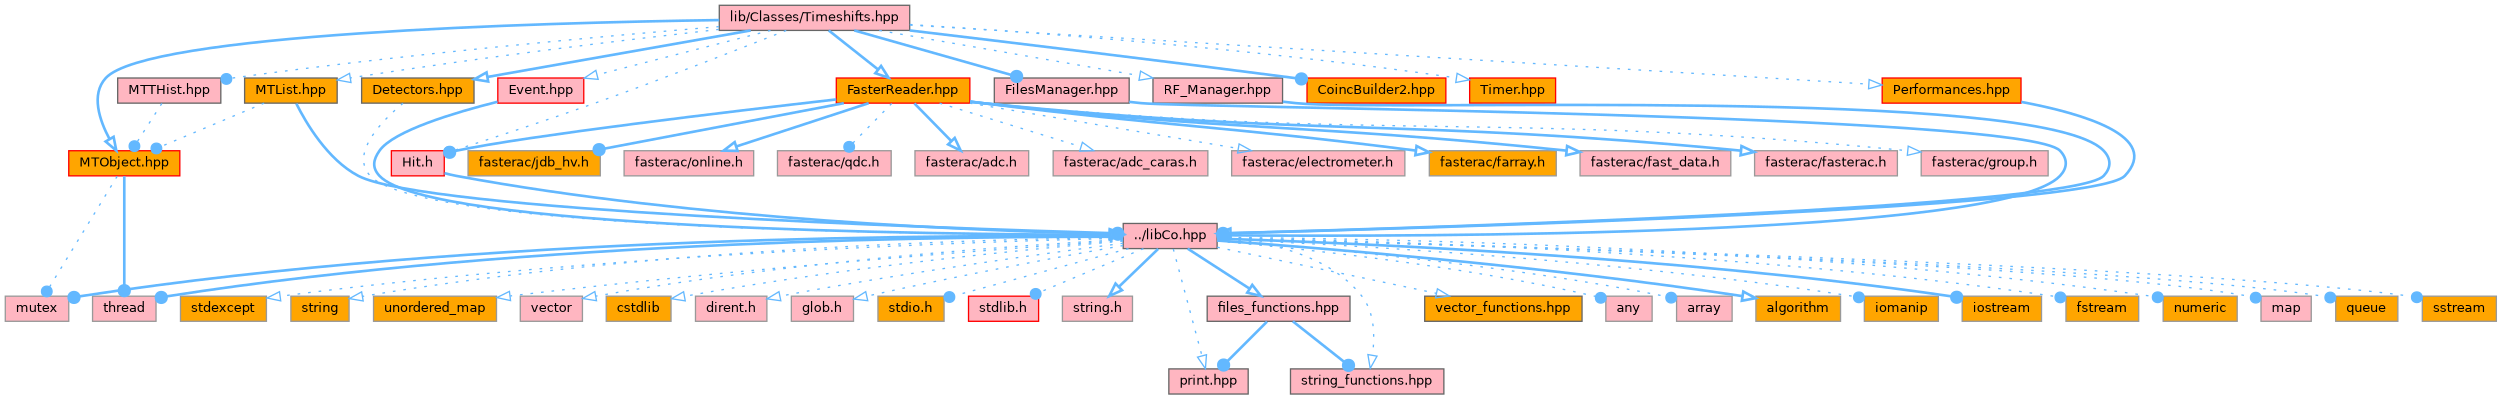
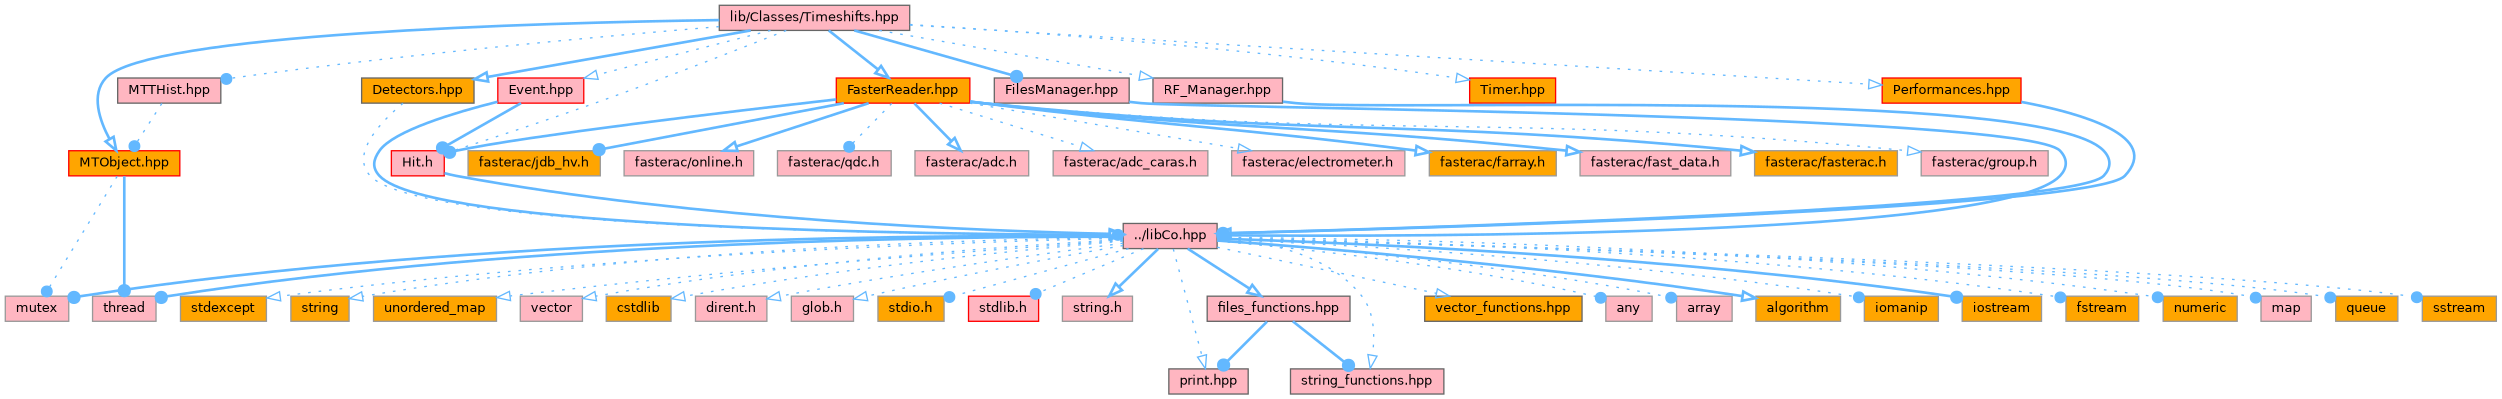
(291, 91) -> none
(1376, 91) -> none
none -> (484, 124)
(1826, 163) -> (1826, 163)
